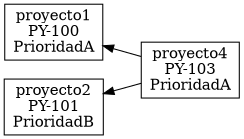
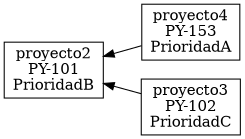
(54, 32) -> none
(190, 70) -> (191, 32)
none -> (191, 107)
